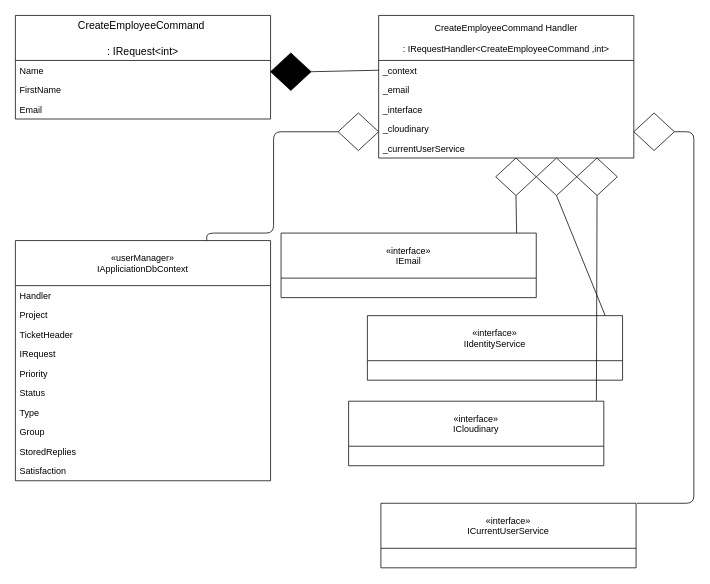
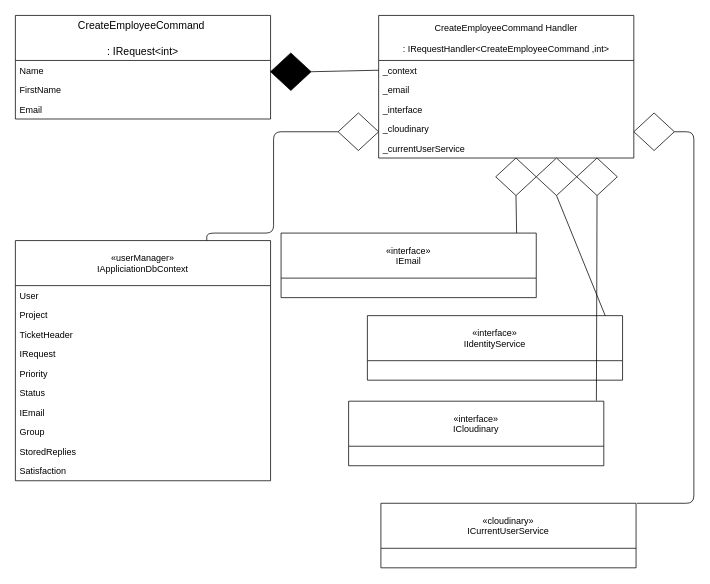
(36, 296) -> (30, 296)
(30, 413) -> (32, 413)
(508, 521) -> (508, 521)
